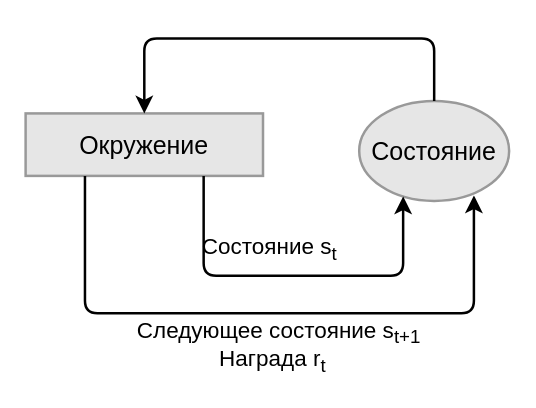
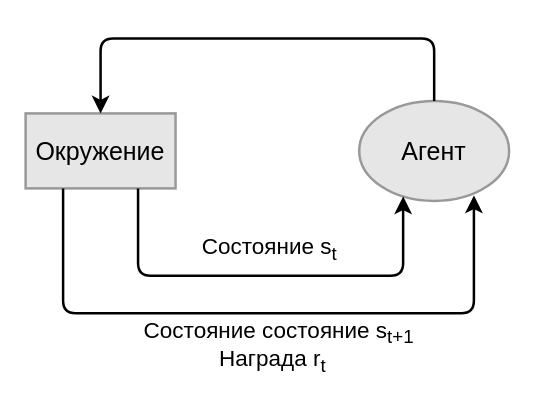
(144, 144) -> (101, 151)
(434, 151) -> (434, 151)
(279, 333) -> (279, 333)
